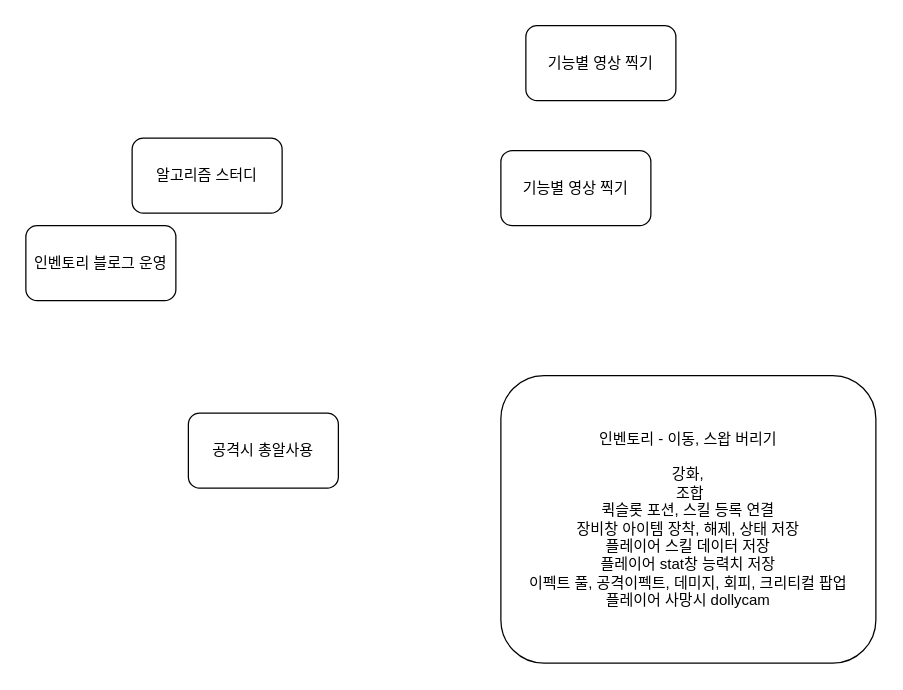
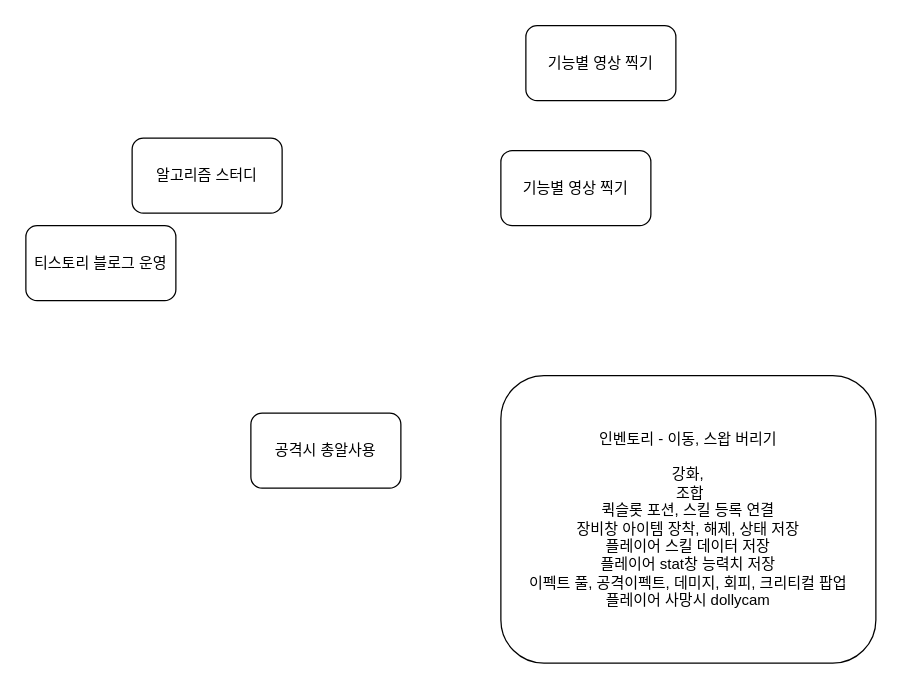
(101, 263) -> (101, 263)
(263, 451) -> (326, 451)
